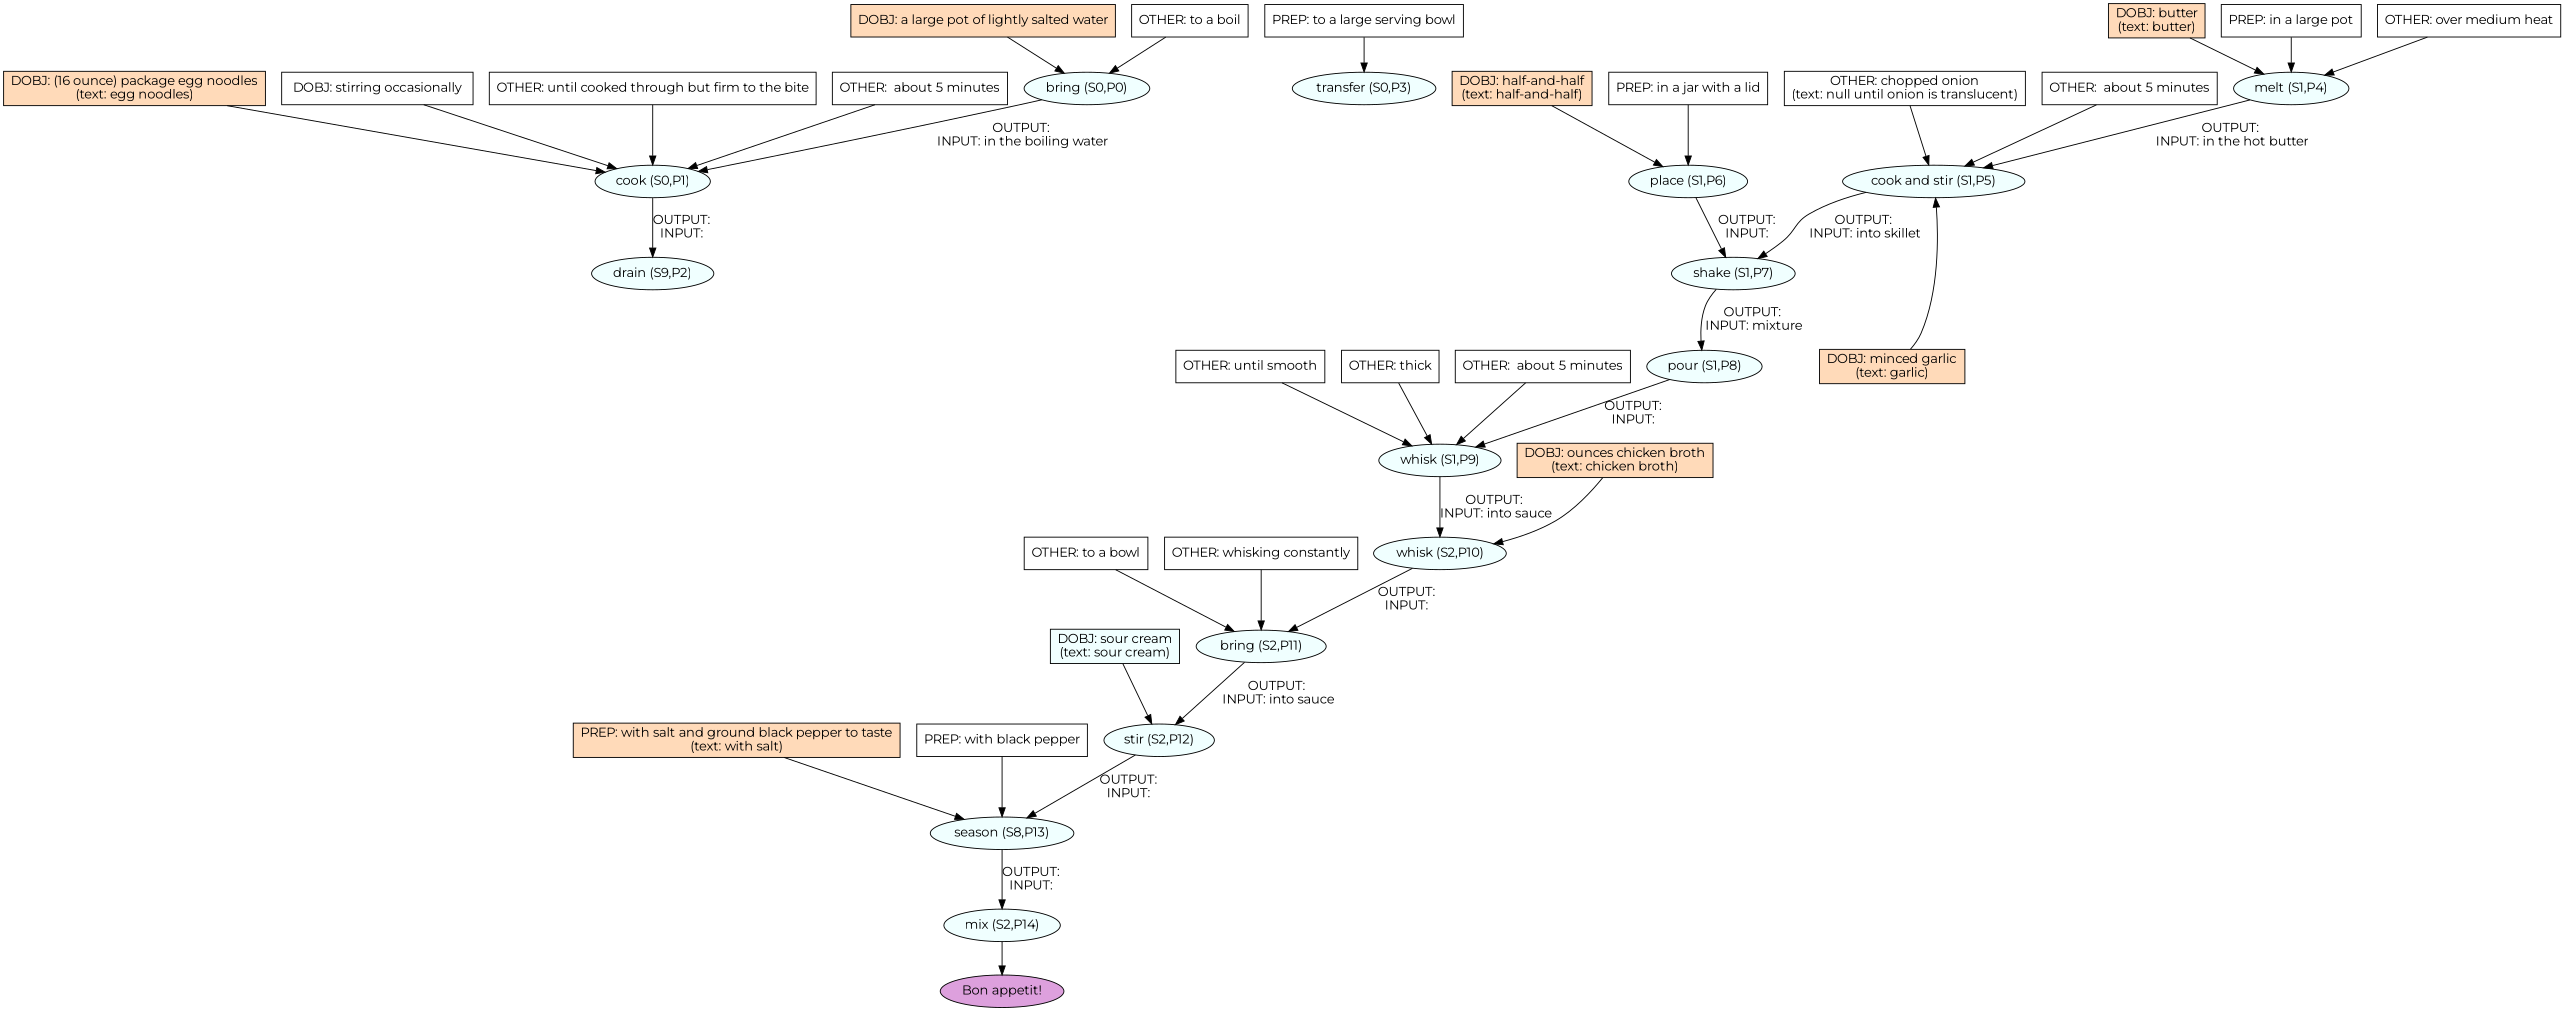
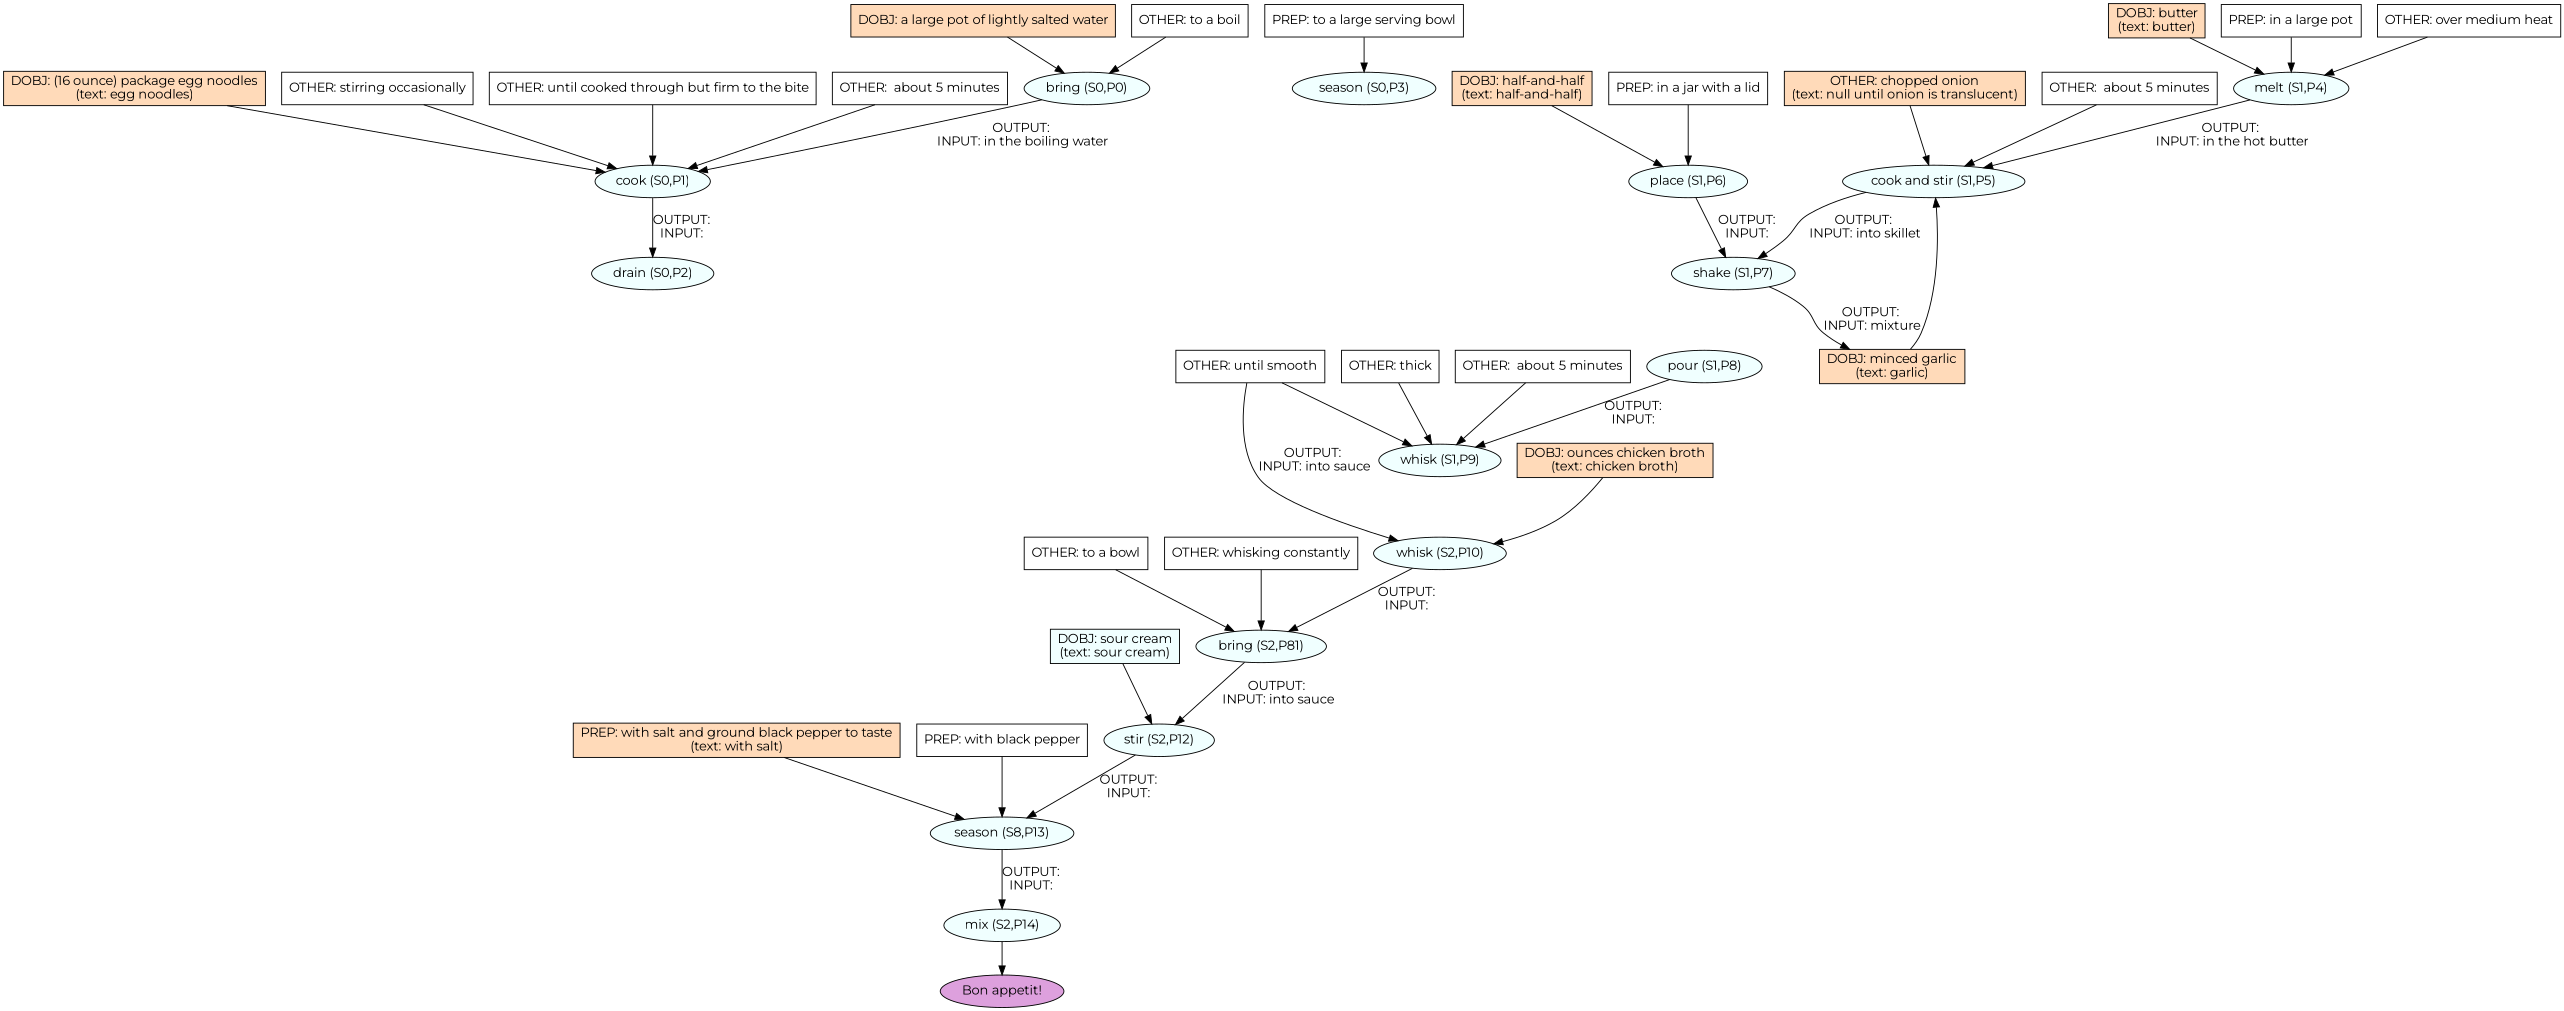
(377, 88) -> (377, 88)
(1364, 88) -> (1364, 88)
(1905, 88) -> (1905, 88)
(653, 274) -> (653, 274)
(1703, 313) -> (1809, 312)
(1440, 502) -> (1277, 493)
(1261, 646) -> (1261, 646)
